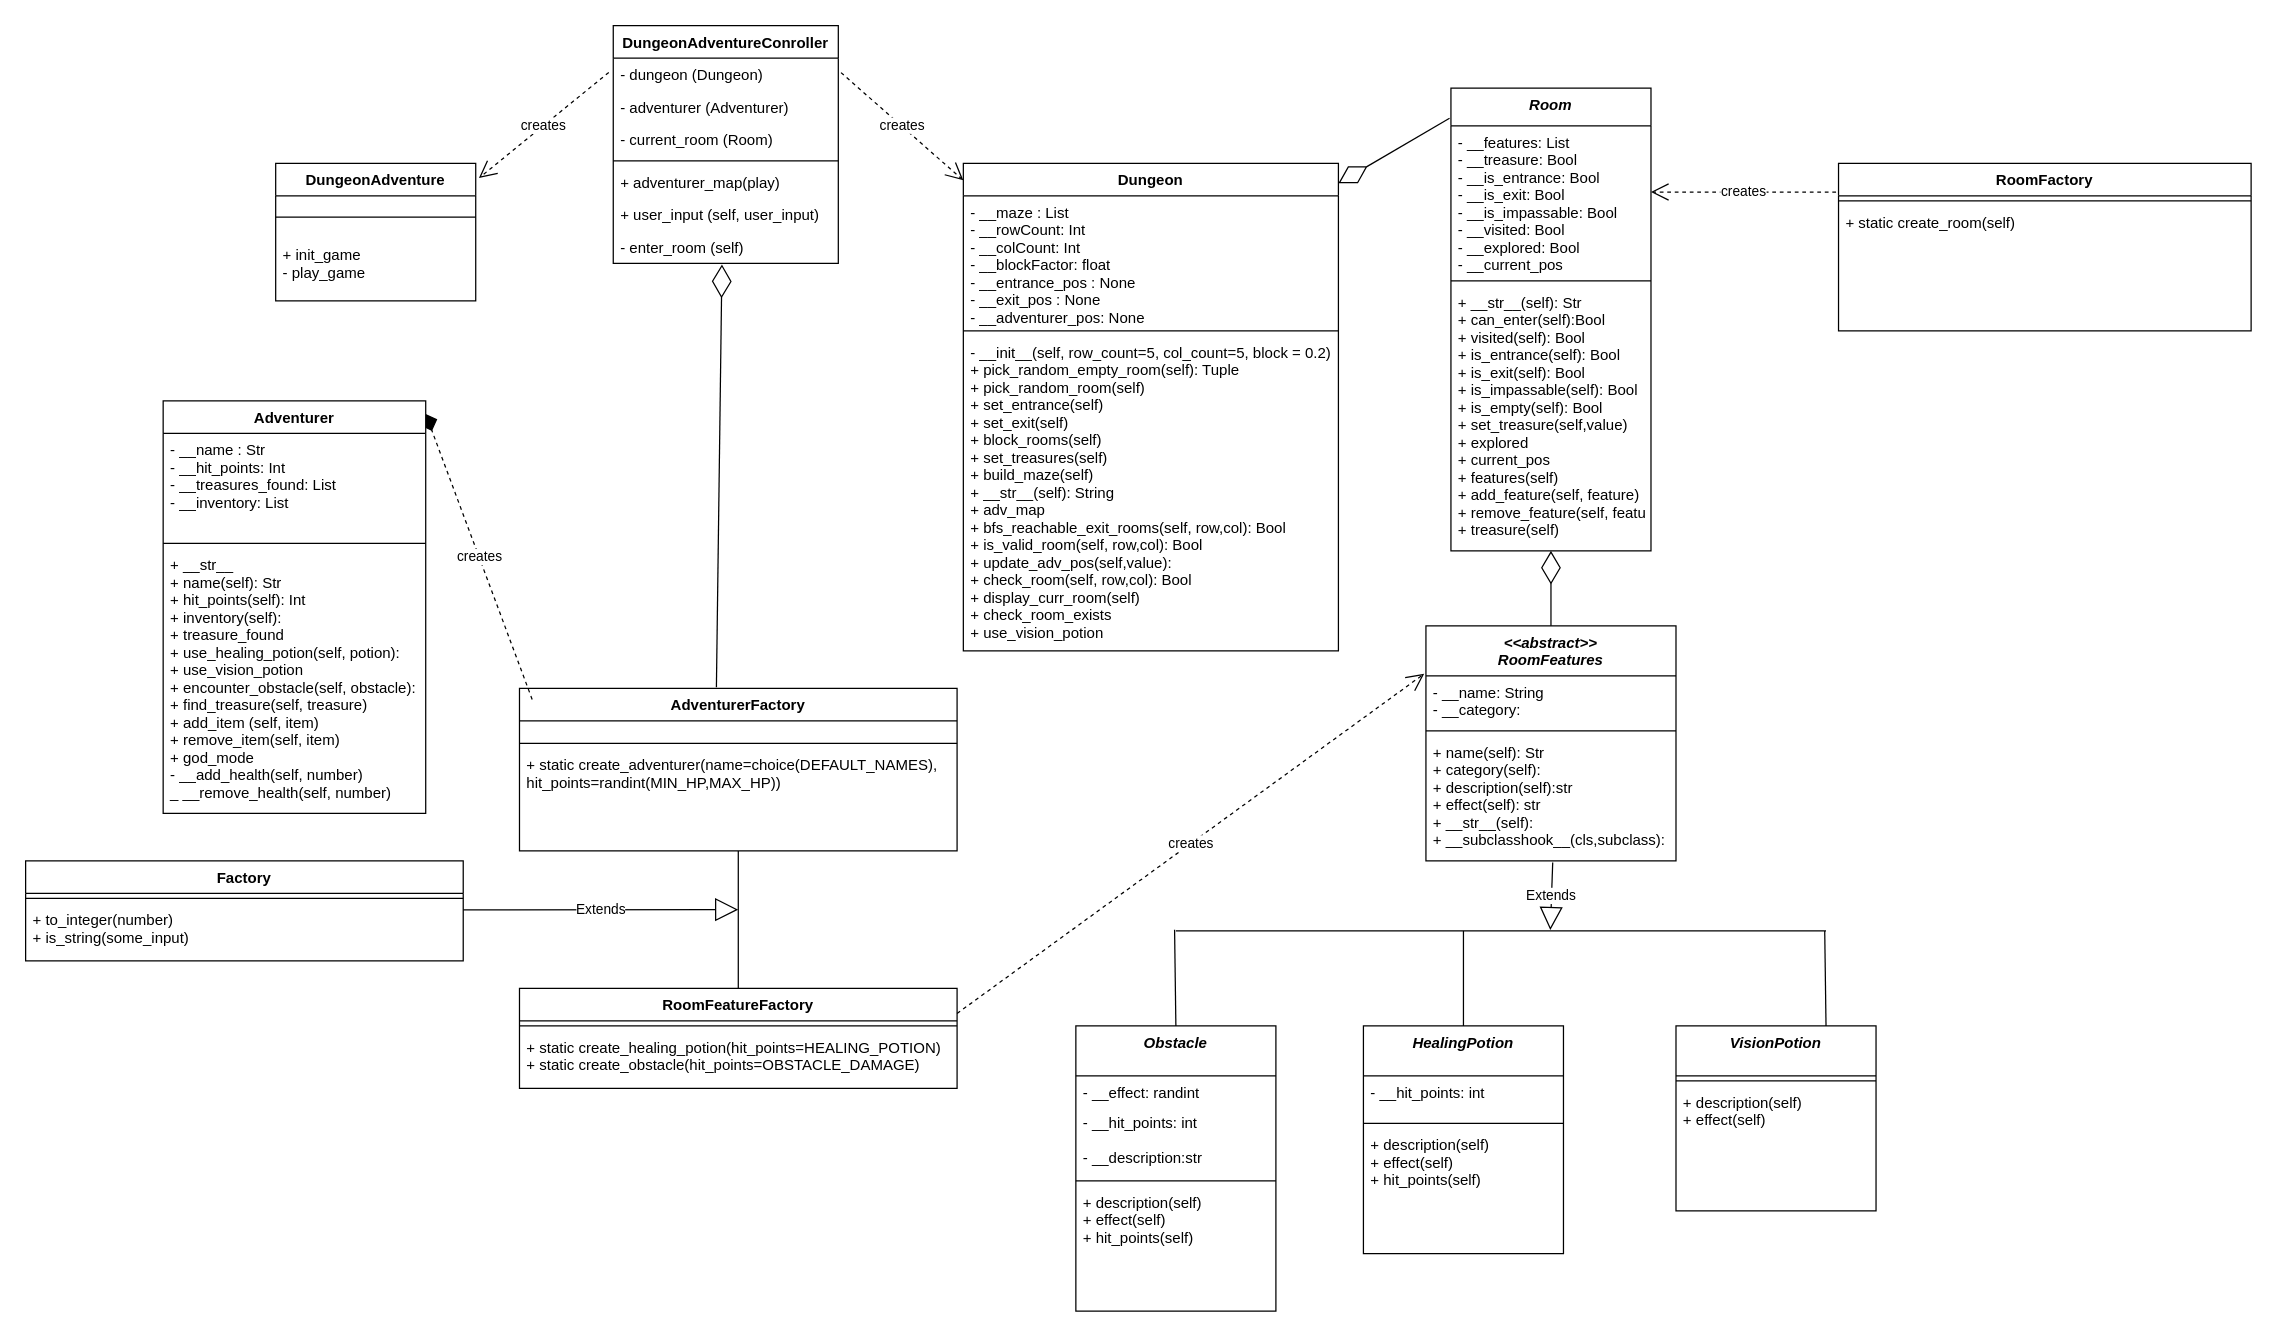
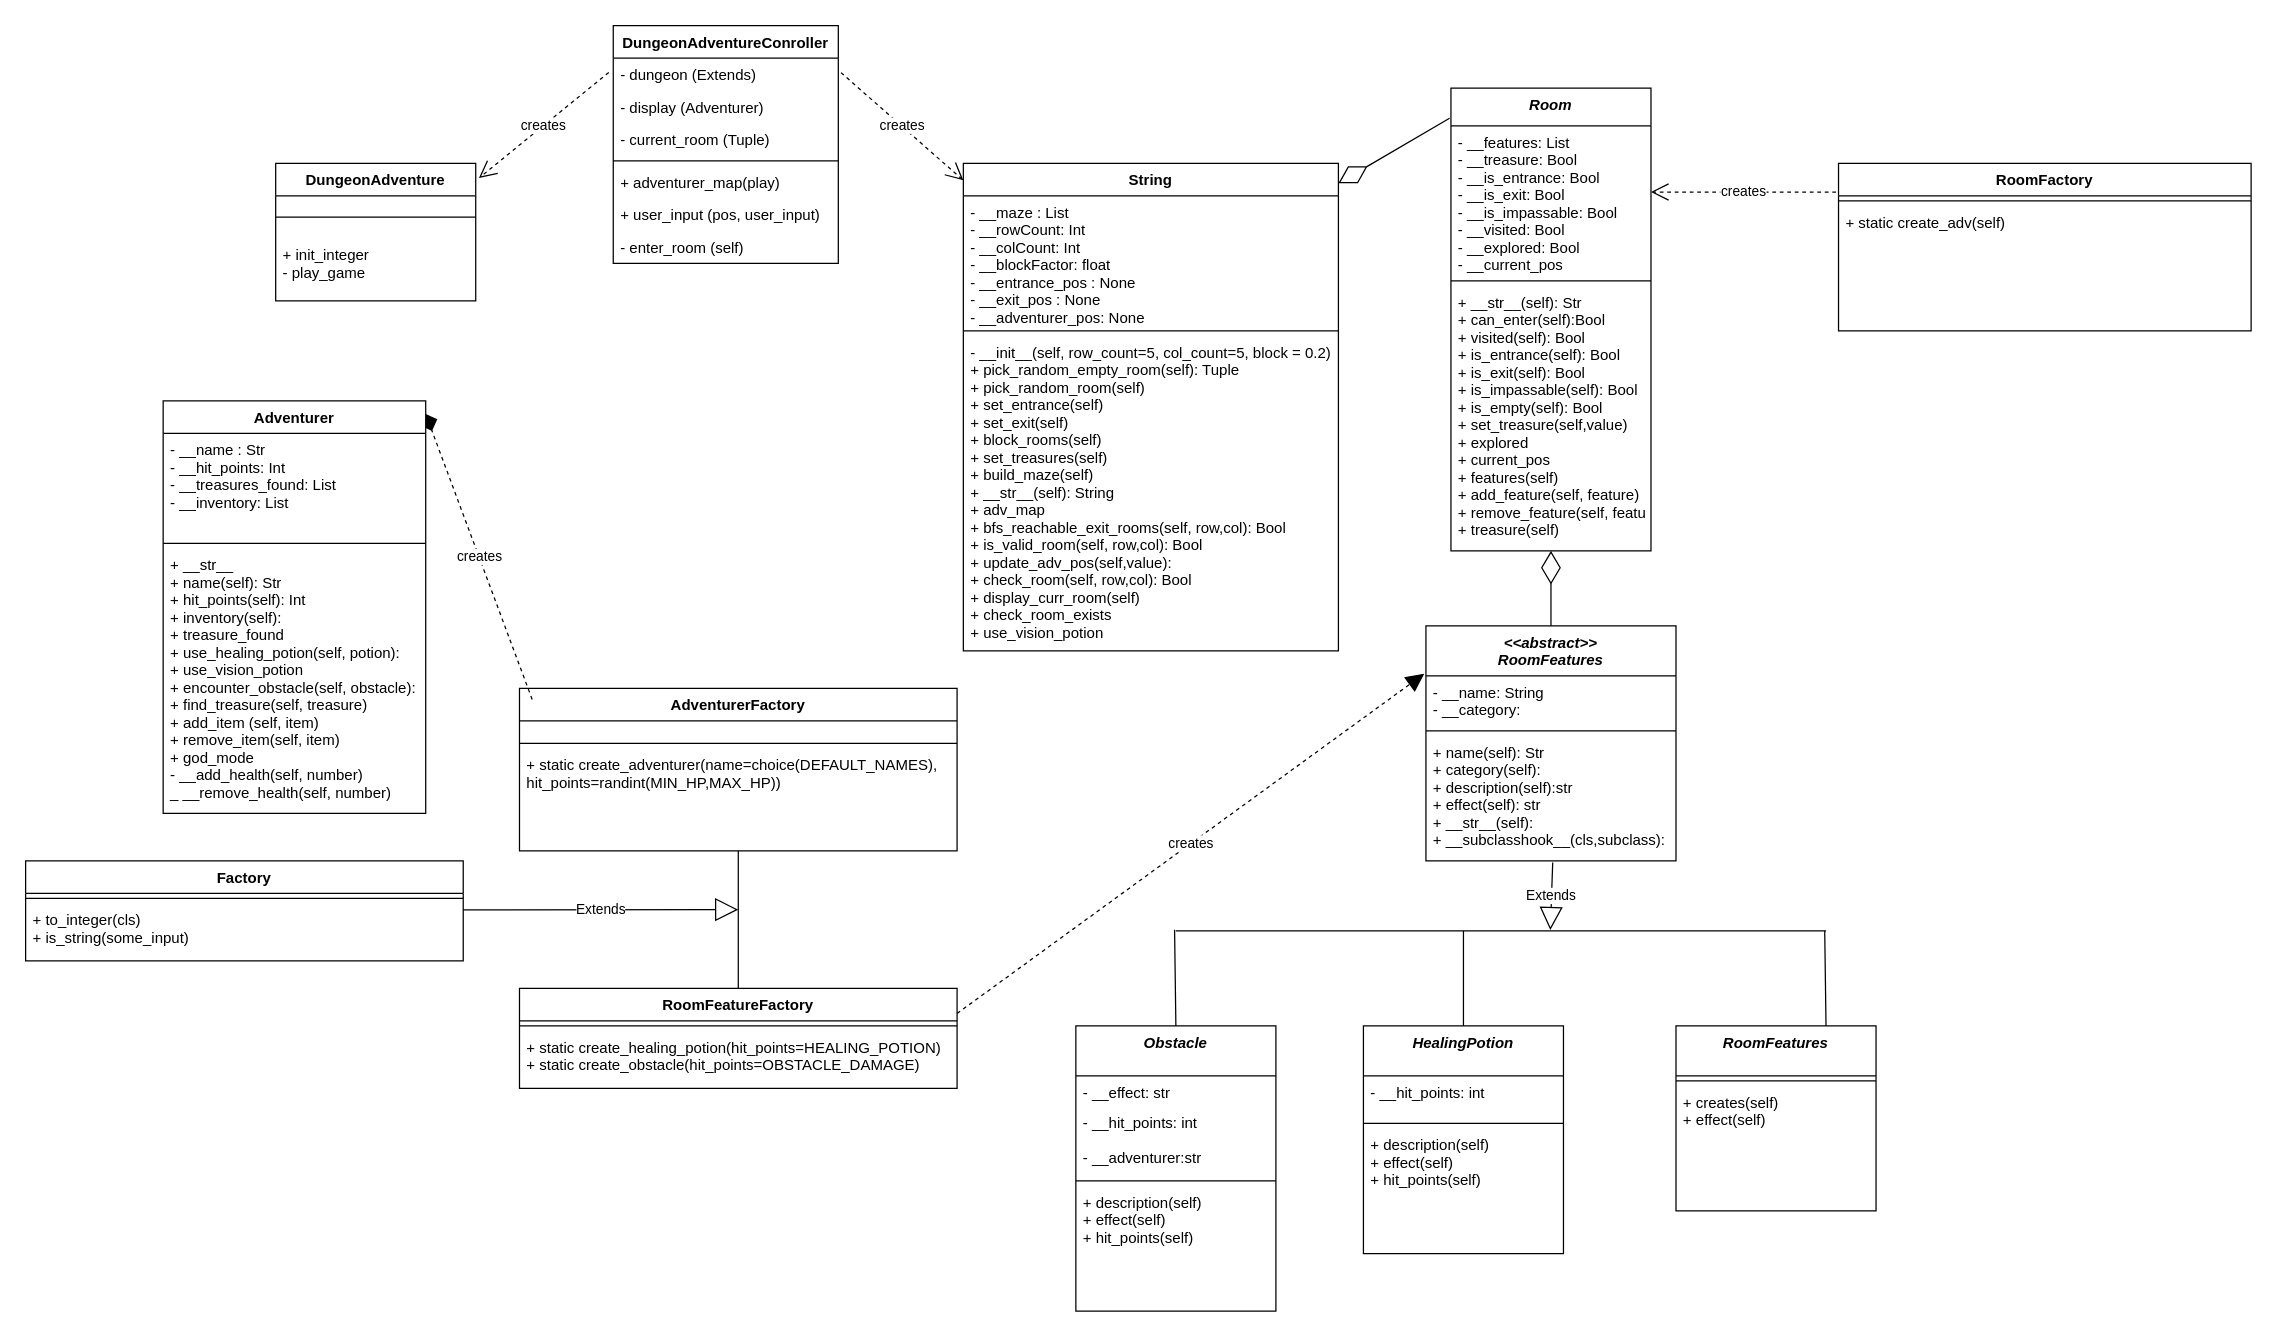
(696, 75) -> (696, 75)
(721, 108) -> (705, 108)
(704, 140) -> (707, 140)
(1150, 180) -> (1150, 180)
(737, 215) -> (734, 215)
(1946, 223) -> (1942, 223)
(323, 255) -> (334, 255)
(719, 492) -> none
(1414, 680) -> (1408, 685)
(113, 920) -> (98, 920)
(1775, 1043) -> (1775, 1043)
(1155, 1093) -> (1140, 1093)
(1755, 1103) -> (1742, 1103)
(1155, 1158) -> (1154, 1158)
